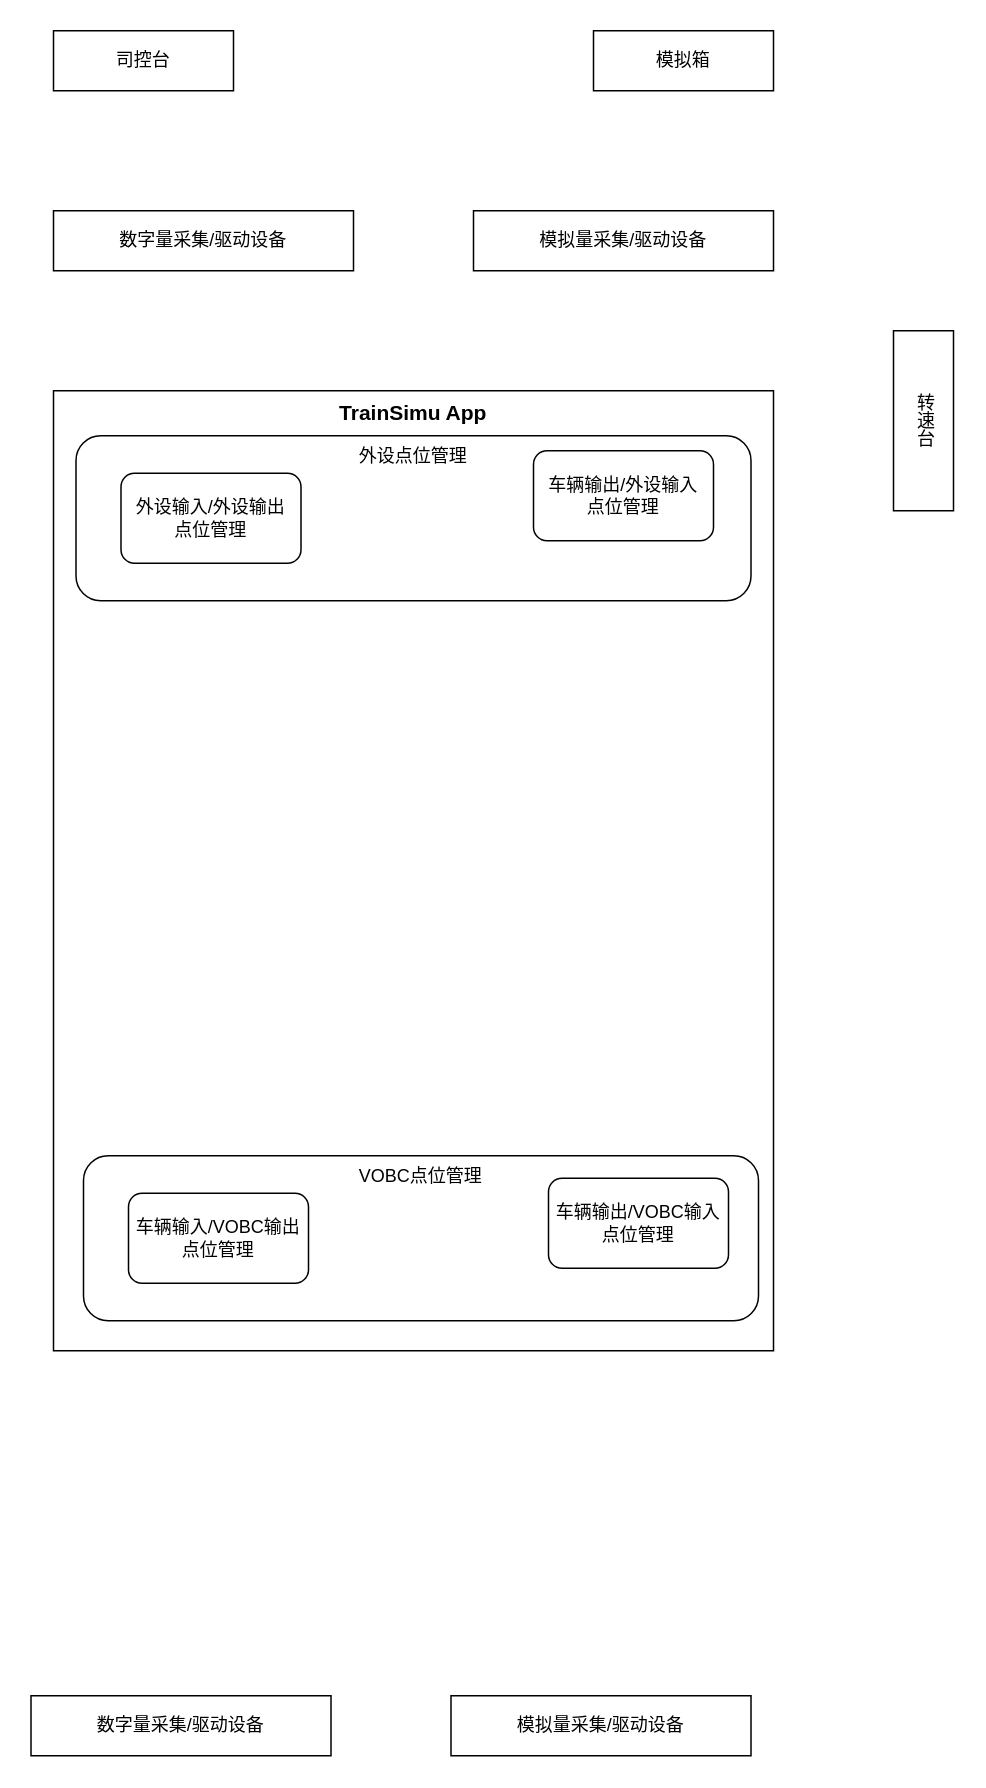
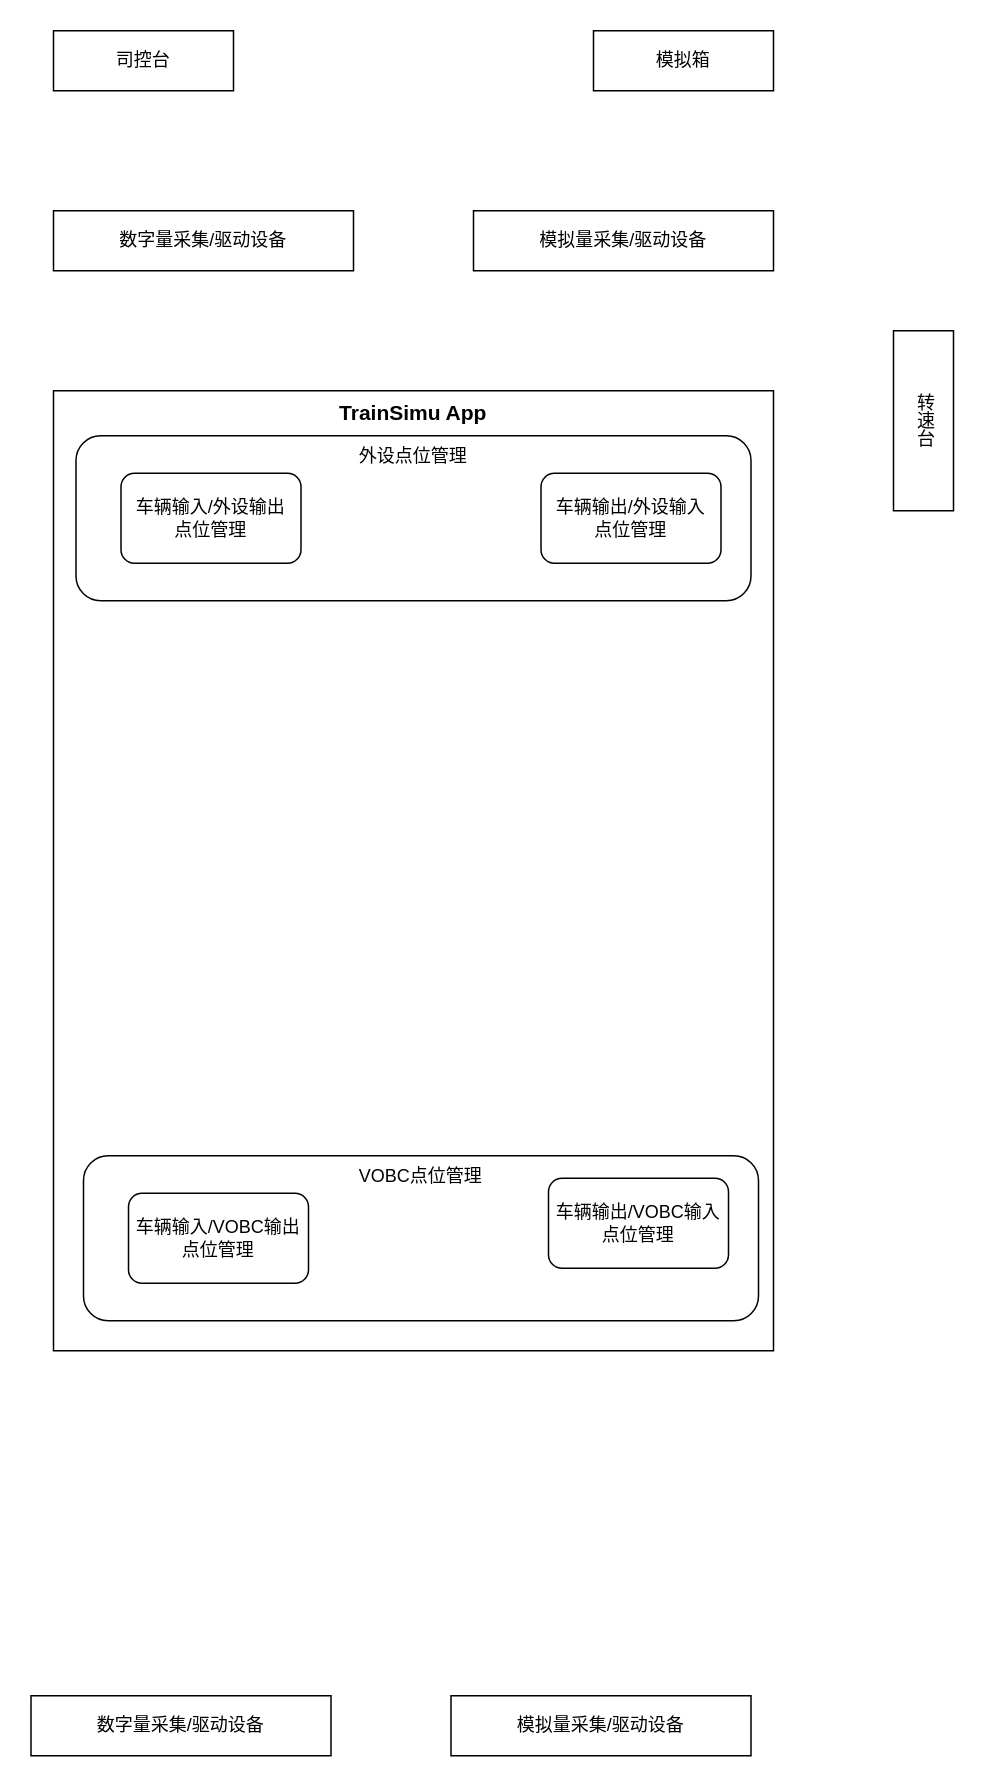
(623, 496) -> (631, 518)
(211, 518) -> (211, 518)
